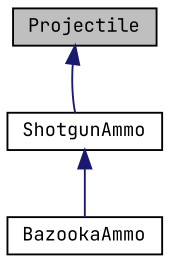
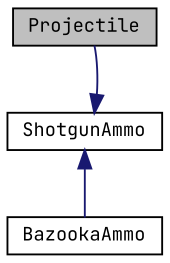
(72, 89) -> (97, 70)
